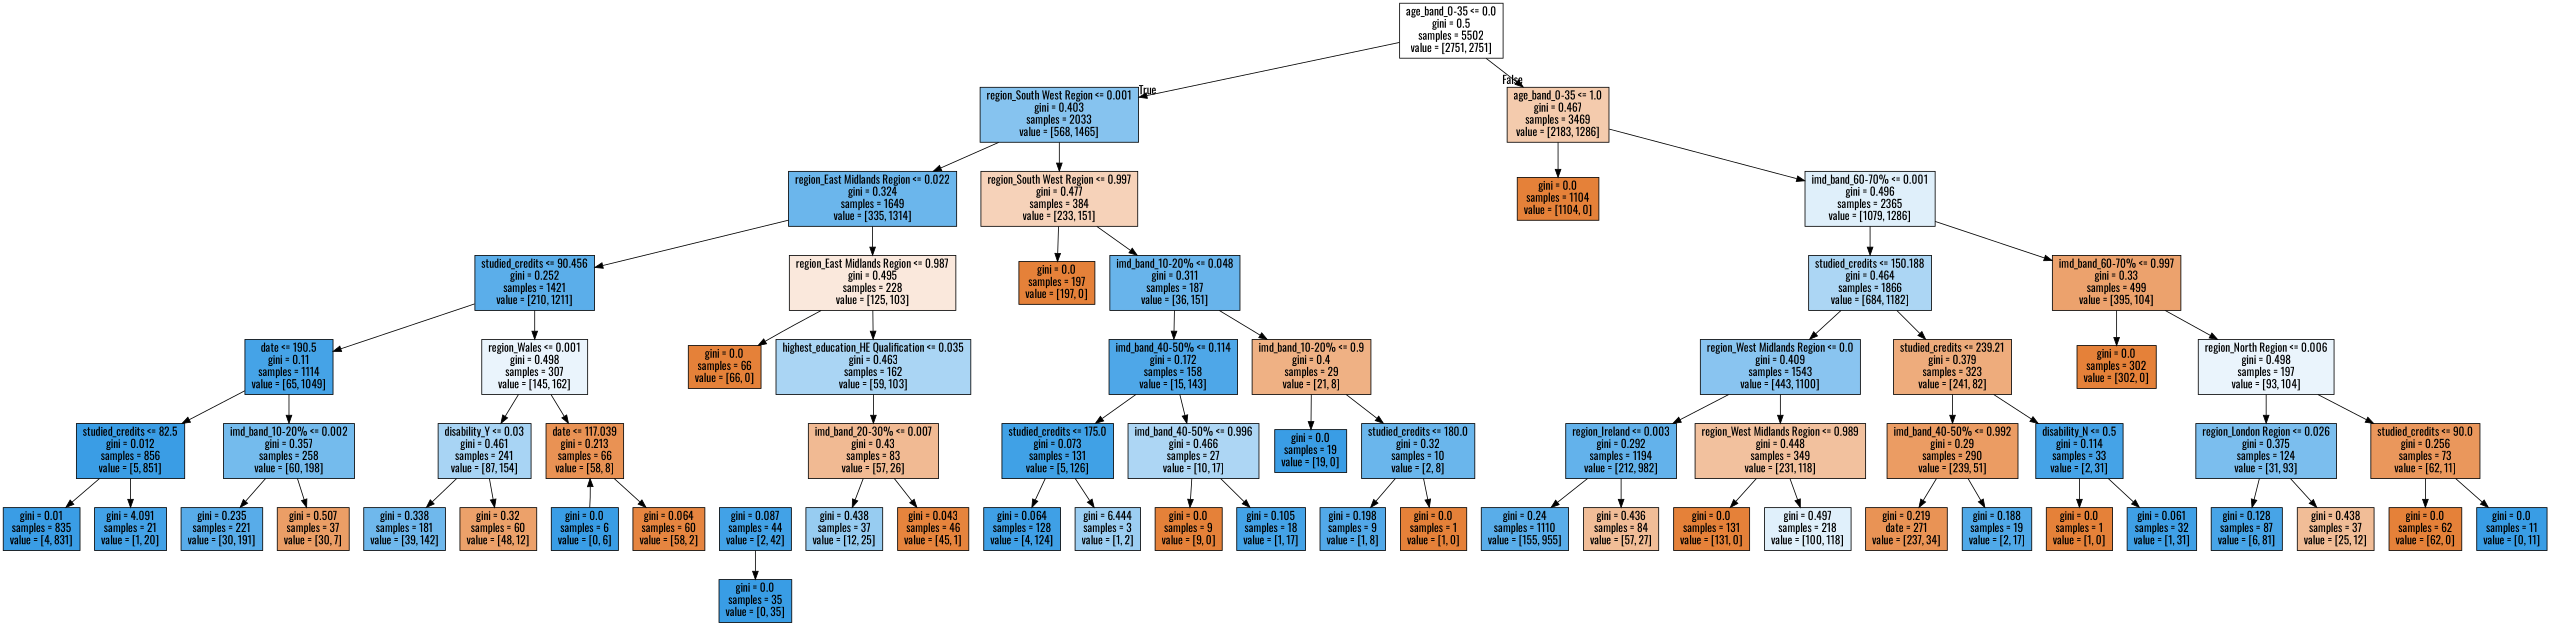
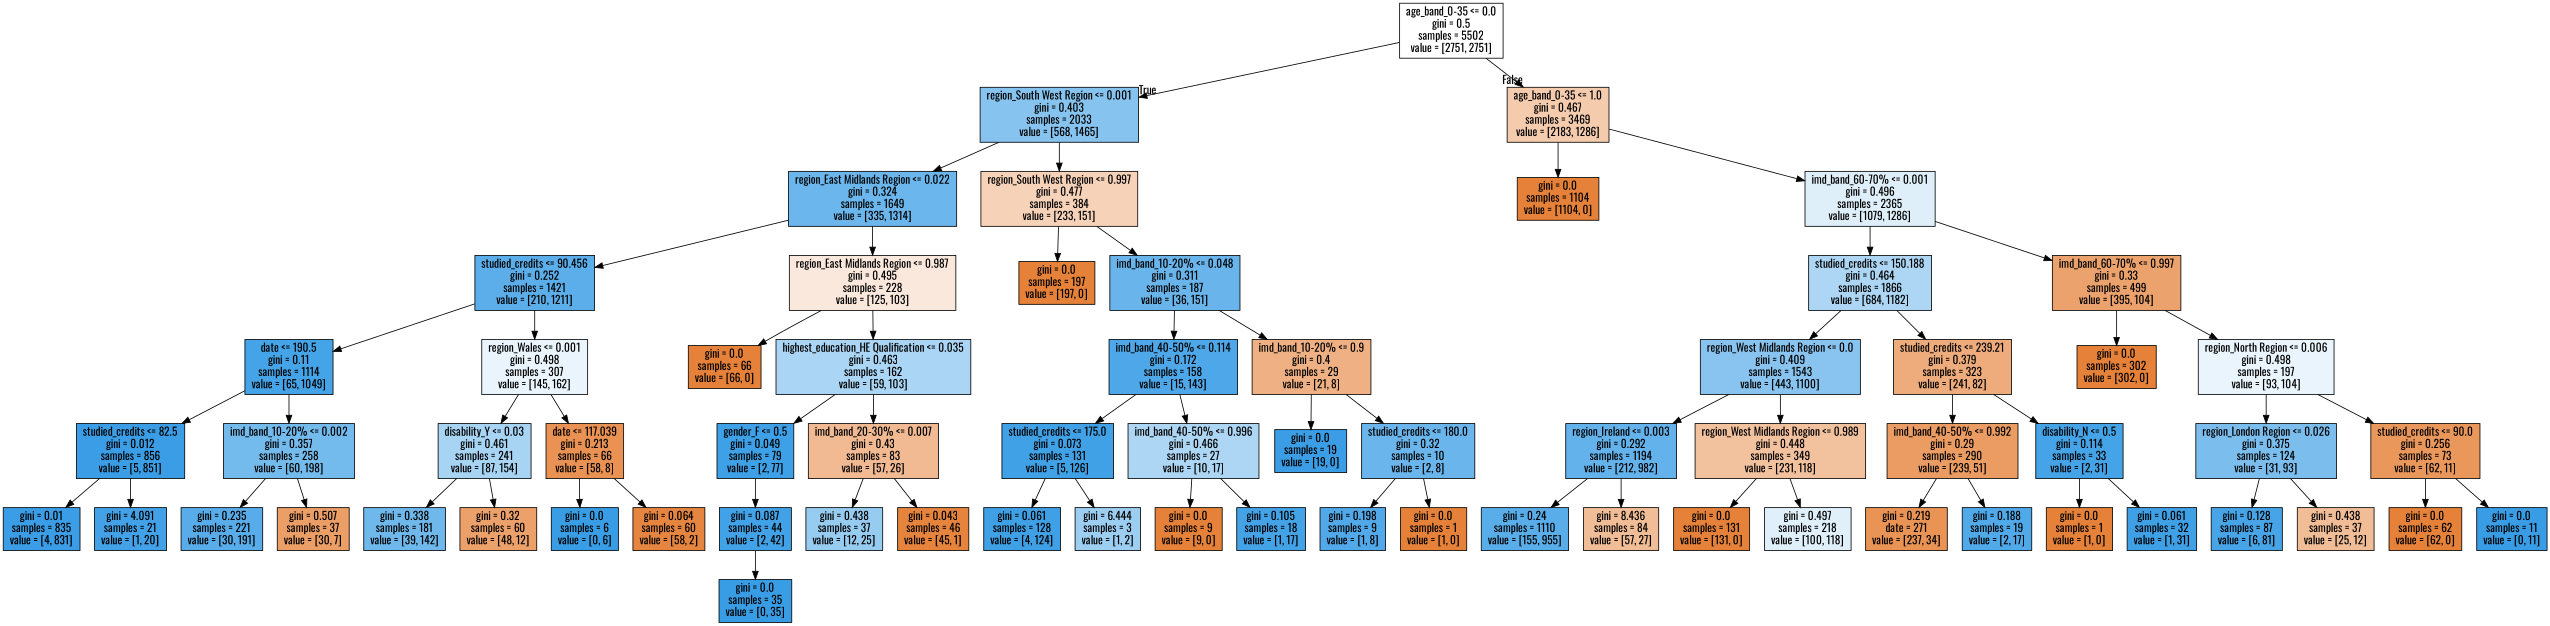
none -> (755, 451)
(590, 497) -> (579, 489)
(1022, 529) -> (1022, 529)
(1621, 529) -> (1621, 529)
